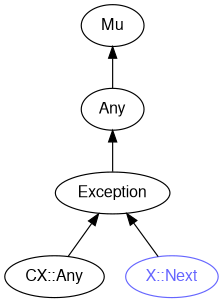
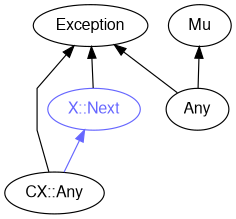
none -> (72, 156)
(113, 157) -> (151, 72)
